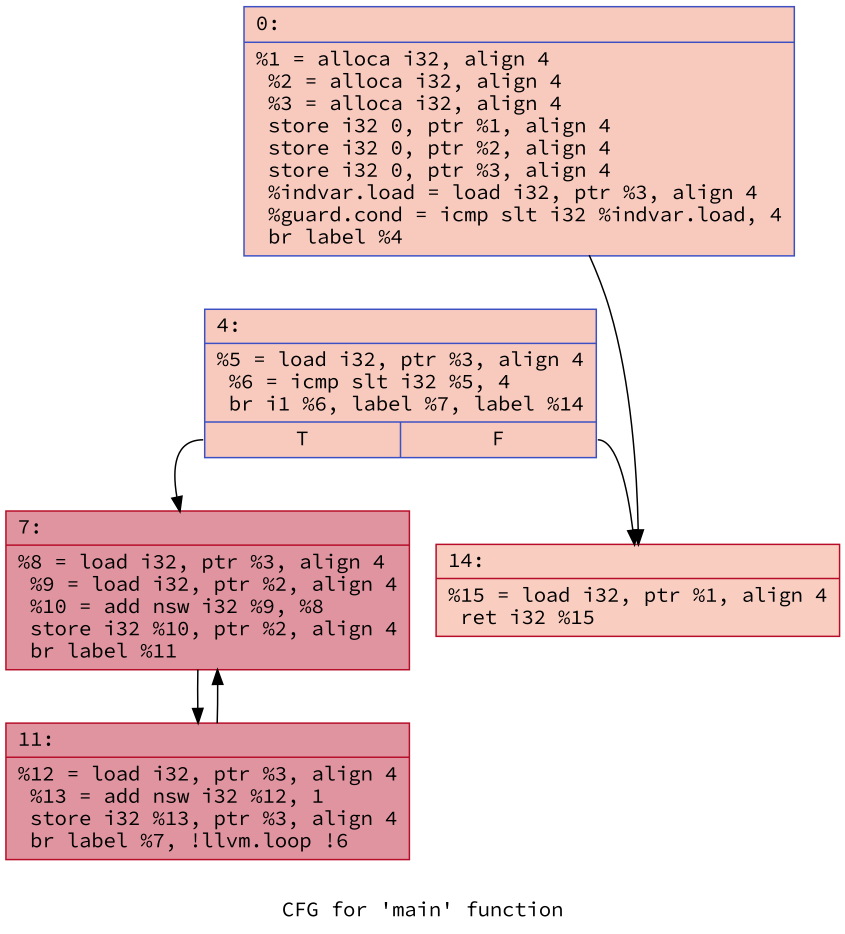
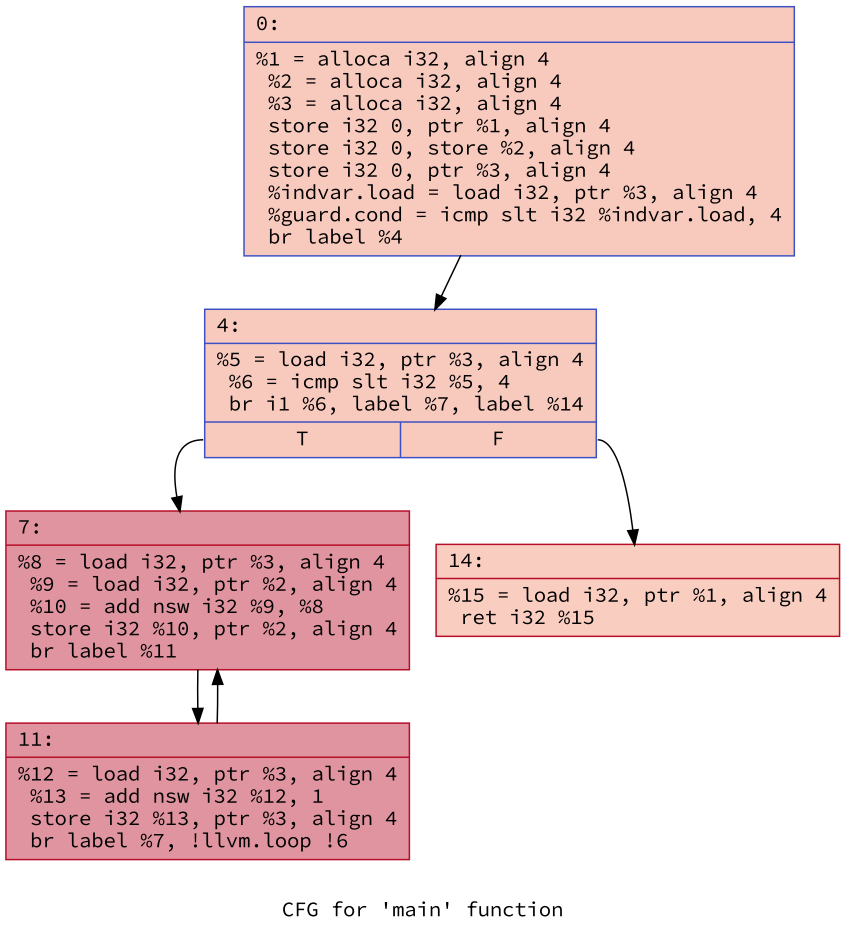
(434, 148) -> (446, 148)
(627, 390) -> (451, 276)
